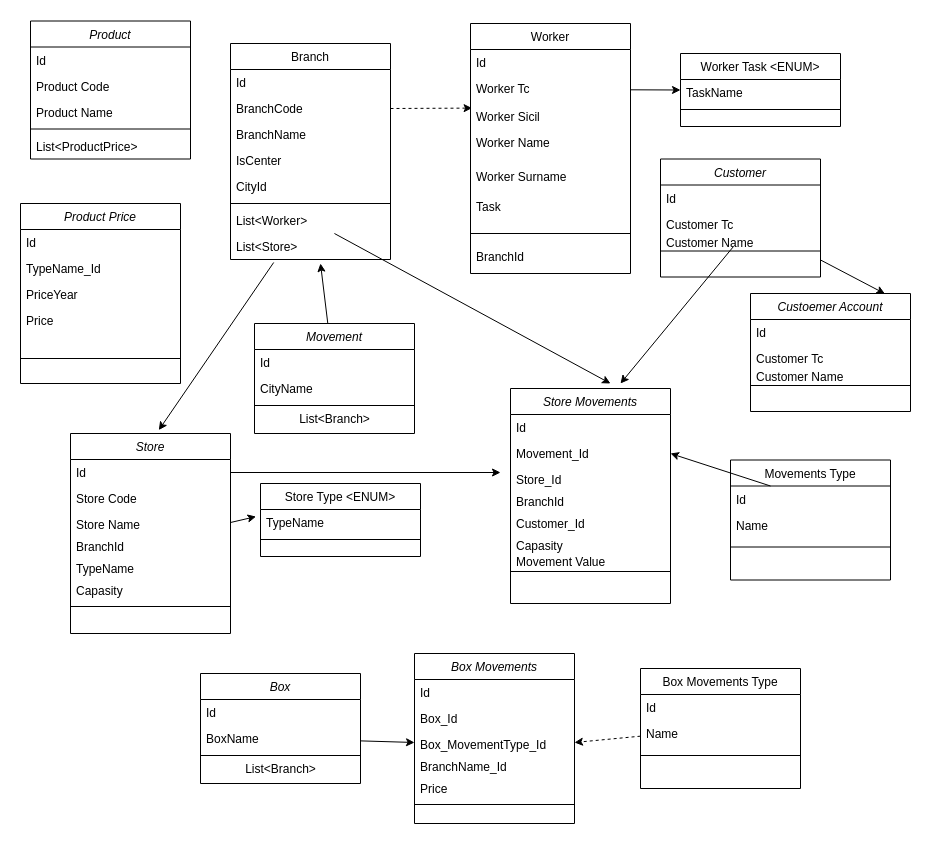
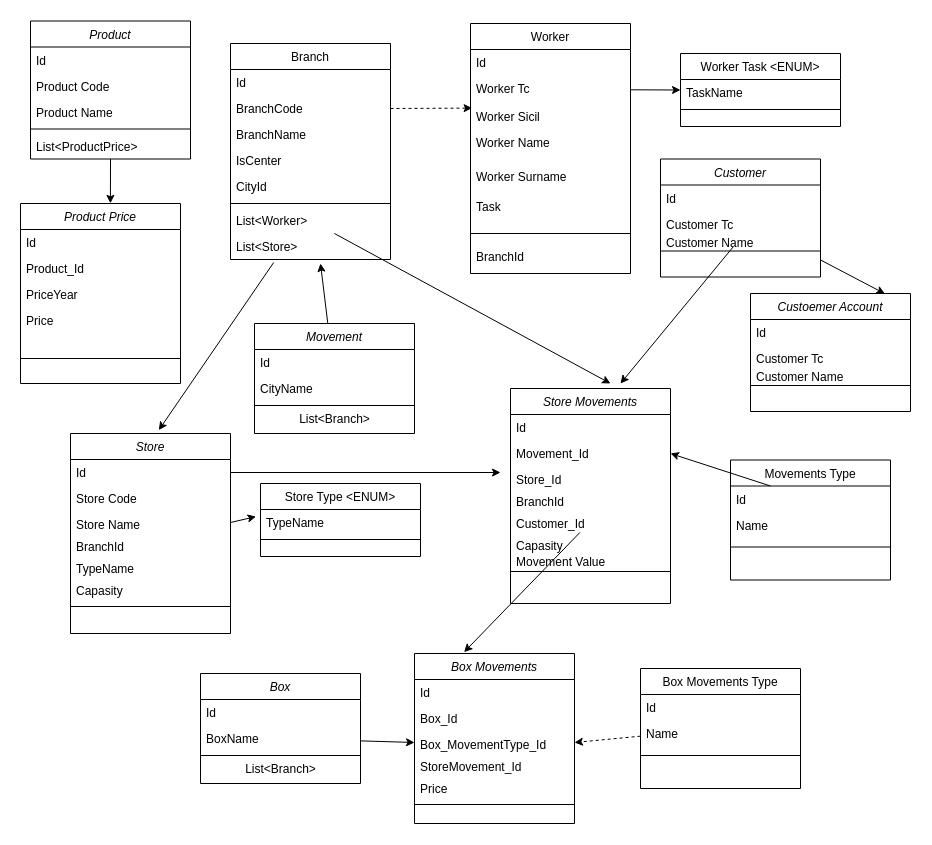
none -> (110, 178)
(63, 269) -> (60, 269)
none -> (524, 590)
(464, 767) -> (474, 767)
